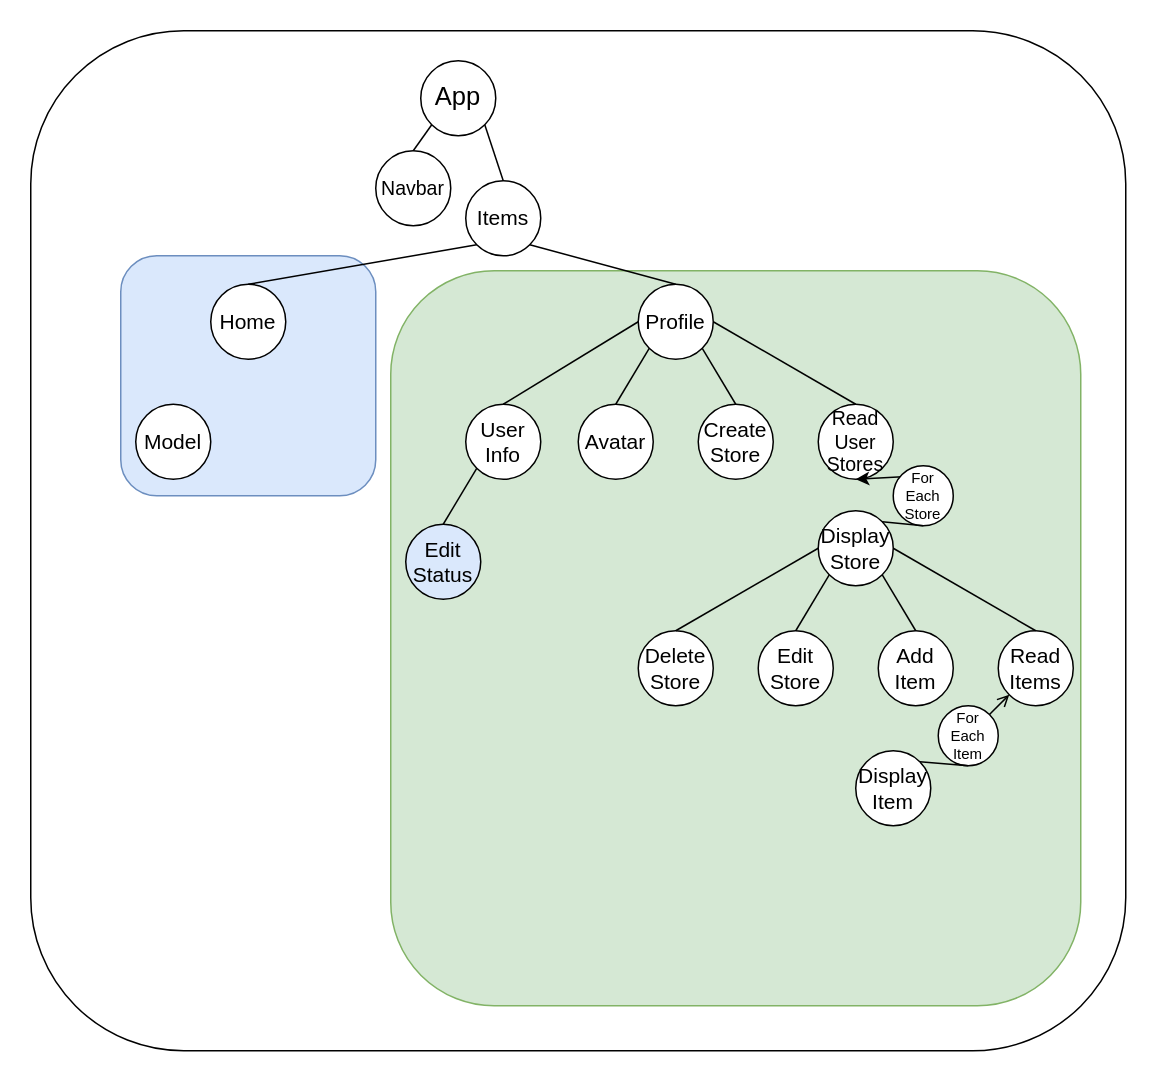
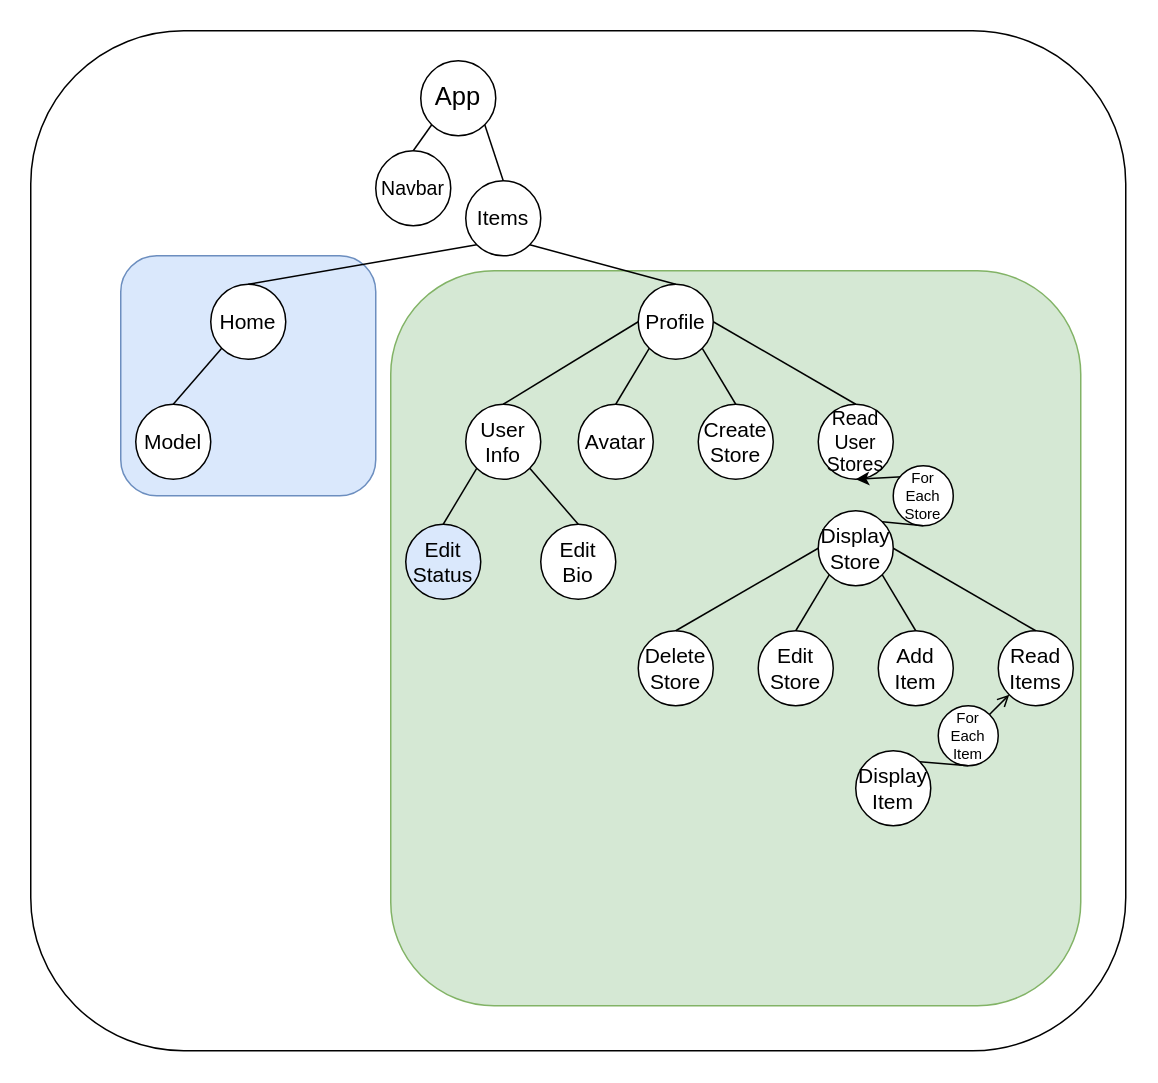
none -> (197, 376)
none -> (554, 496)
none -> (578, 562)
